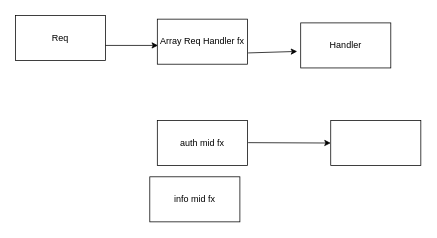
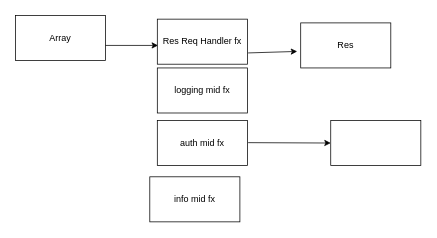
(60, 38) -> (60, 38)
(202, 42) -> (202, 42)
(345, 45) -> (345, 45)
none -> (202, 90)
